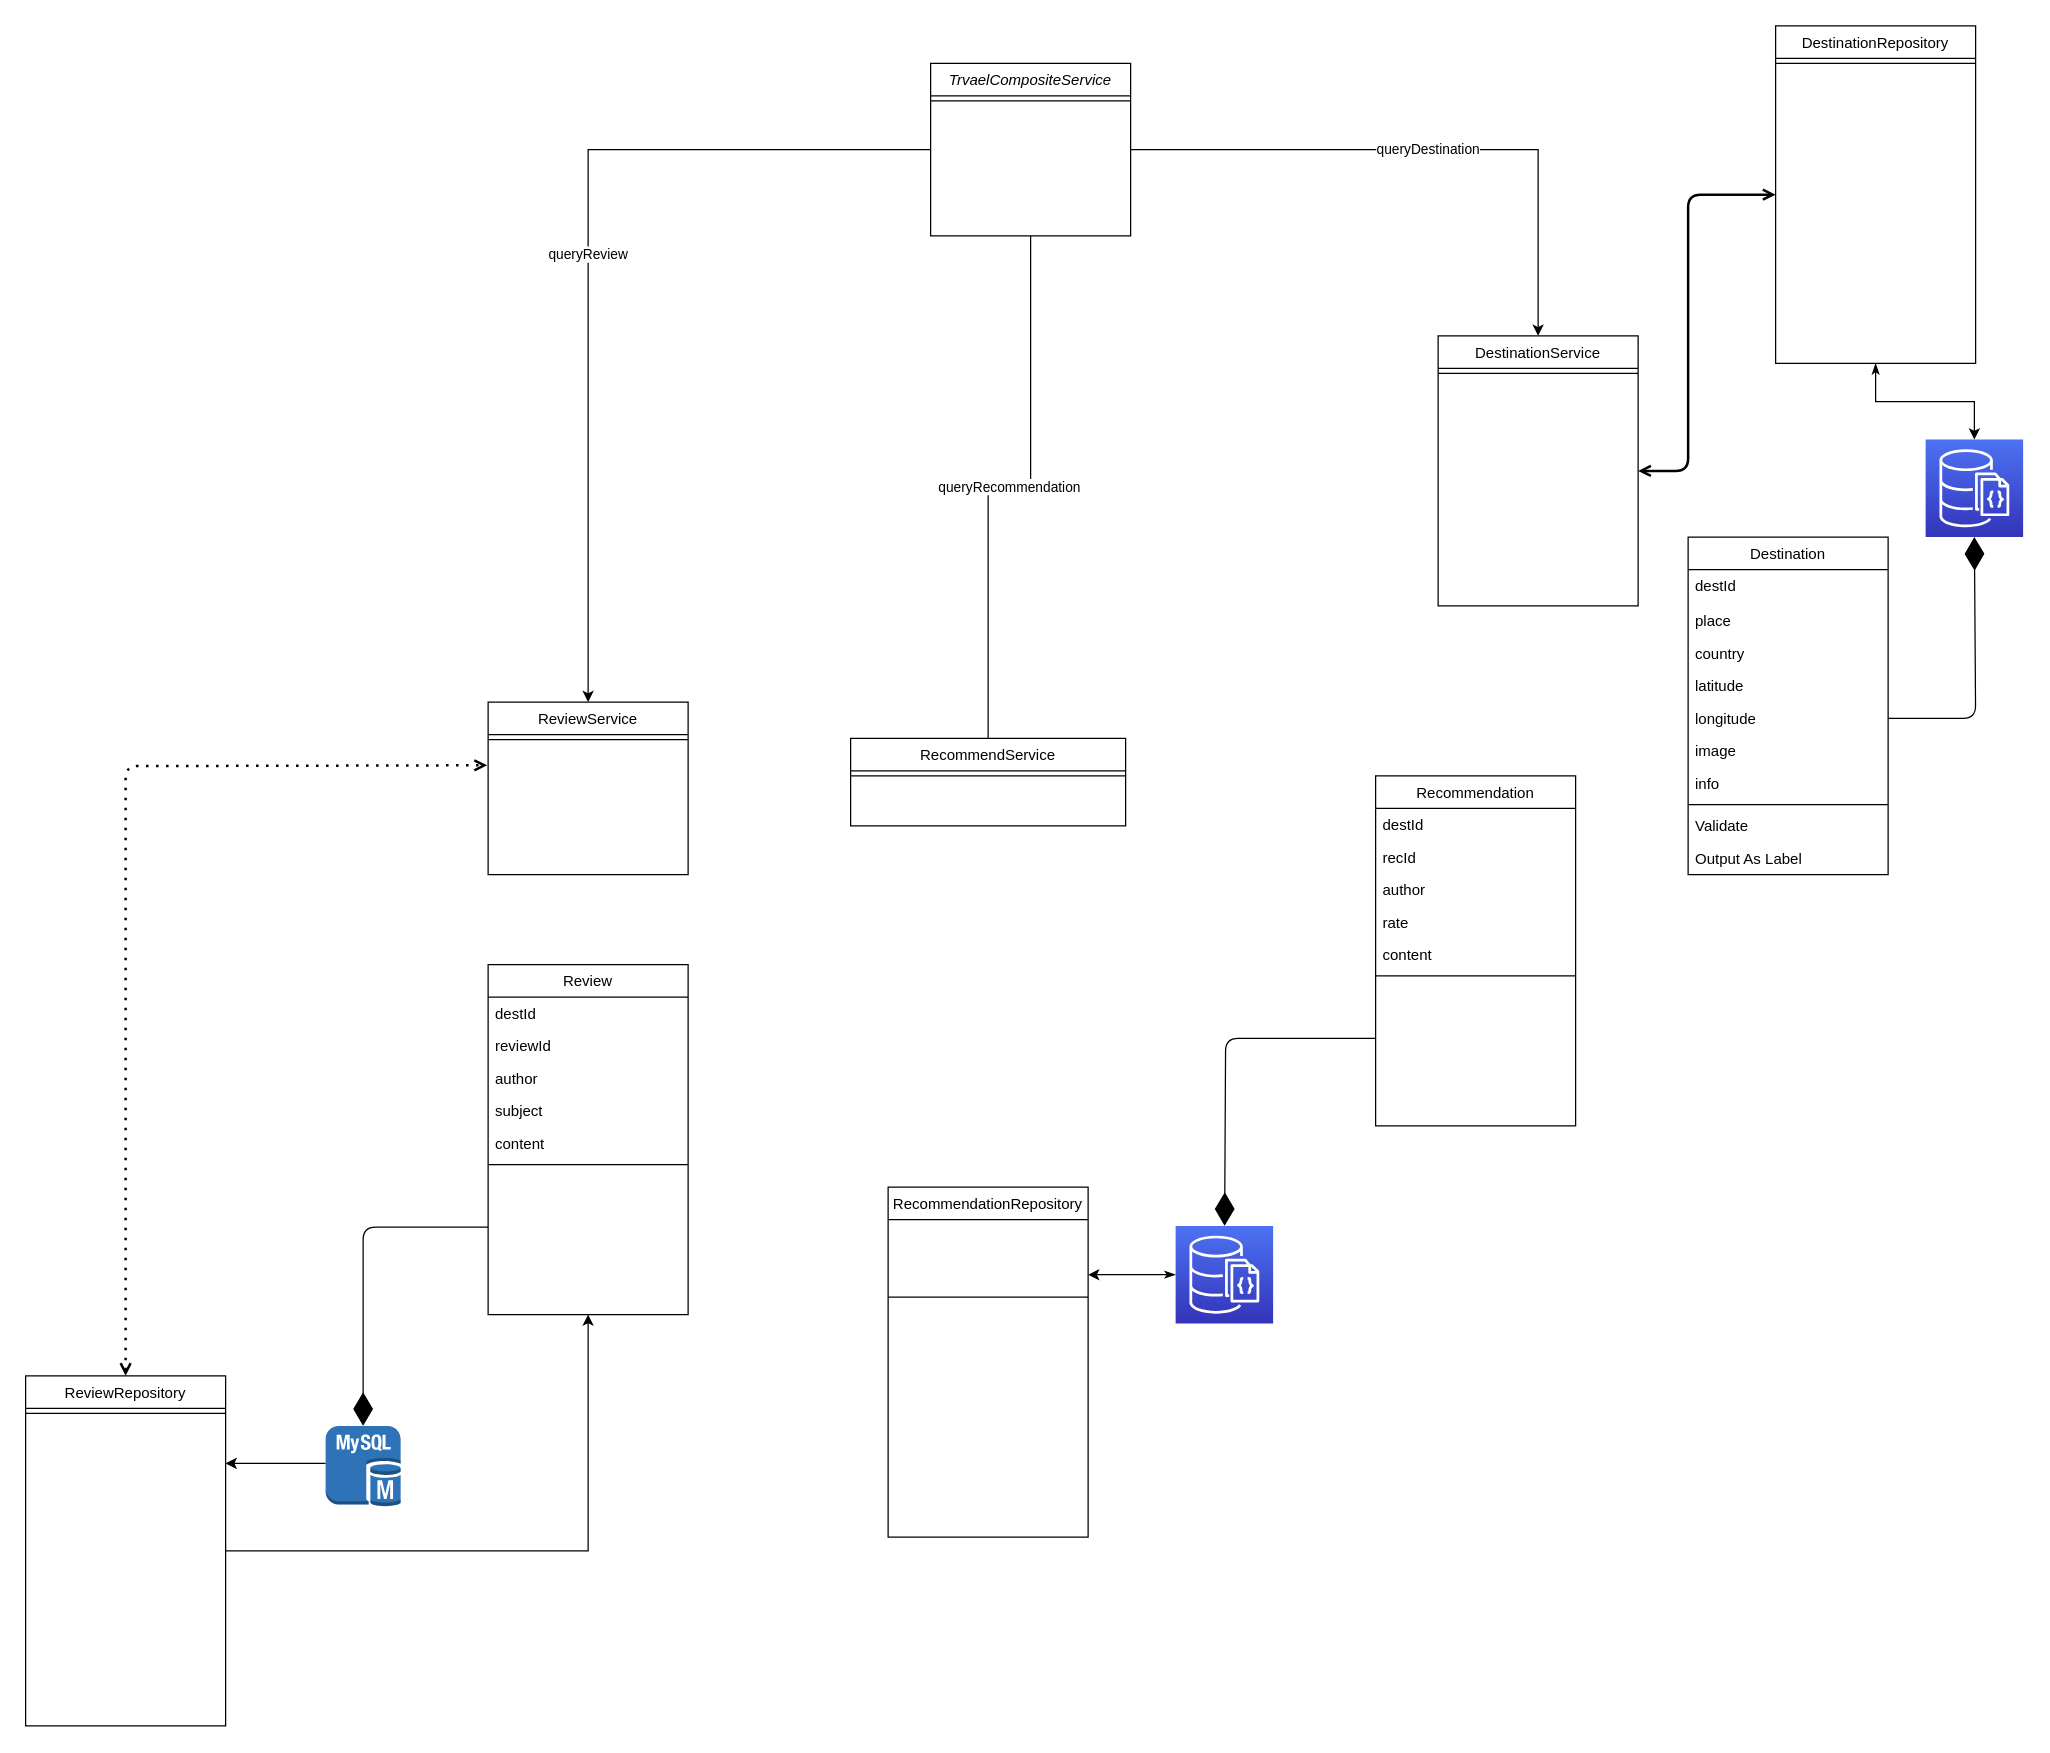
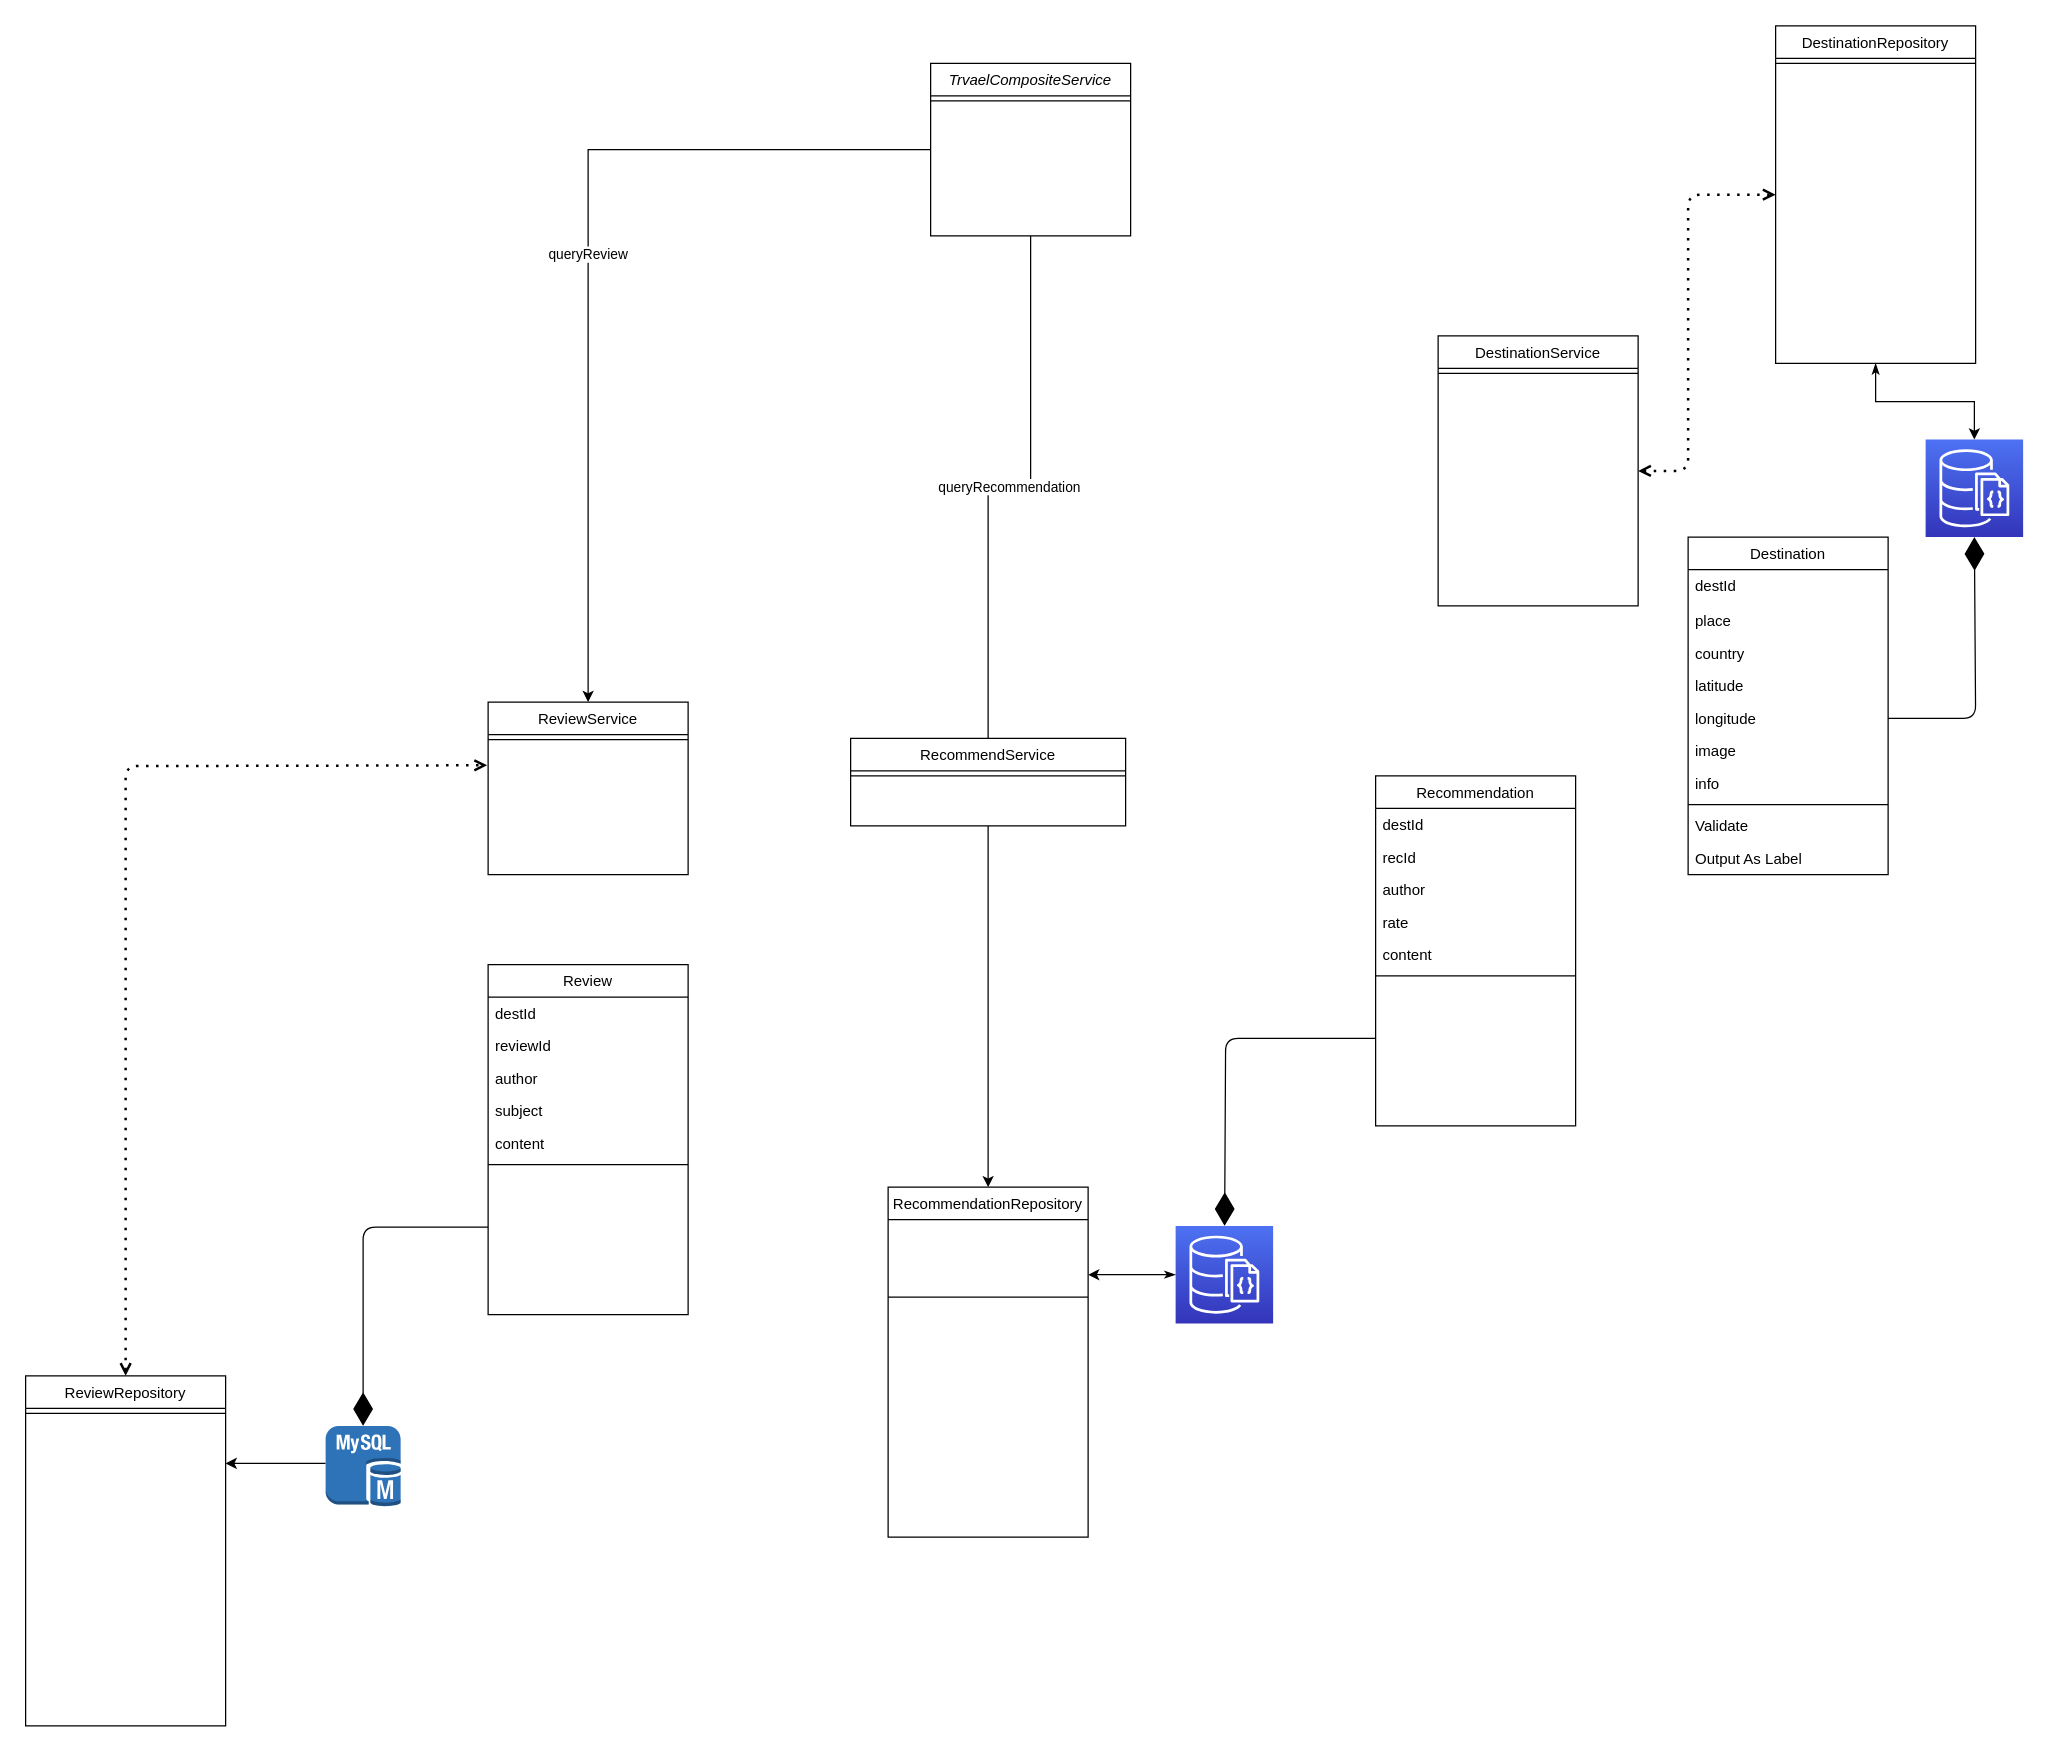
(1424, 149) -> none
(1688, 315) -> (1688, 315)
none -> (988, 1003)
(521, 1551) -> none
